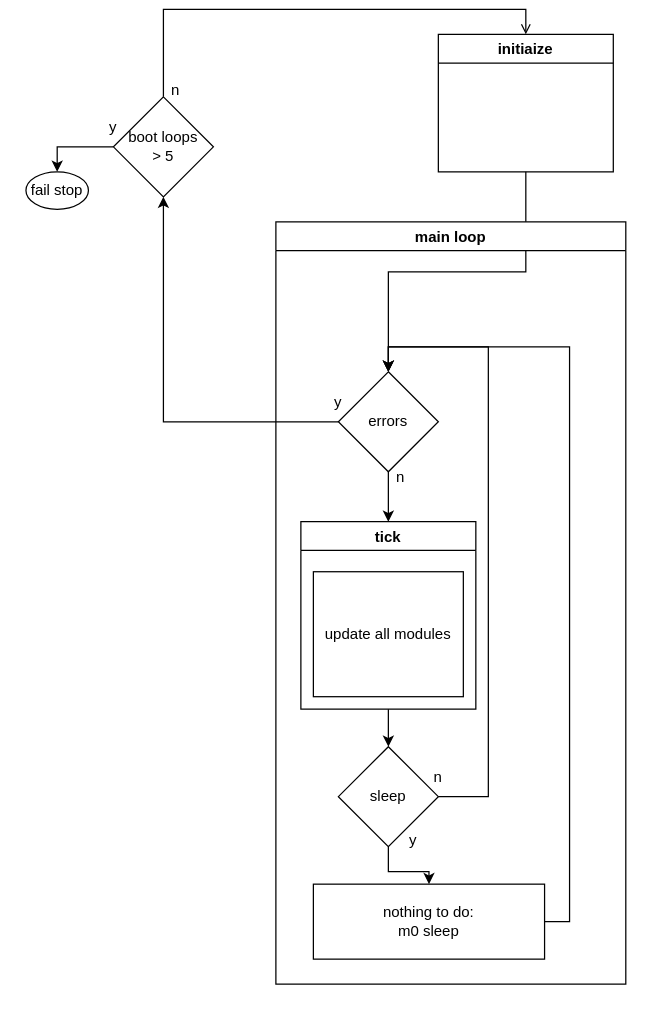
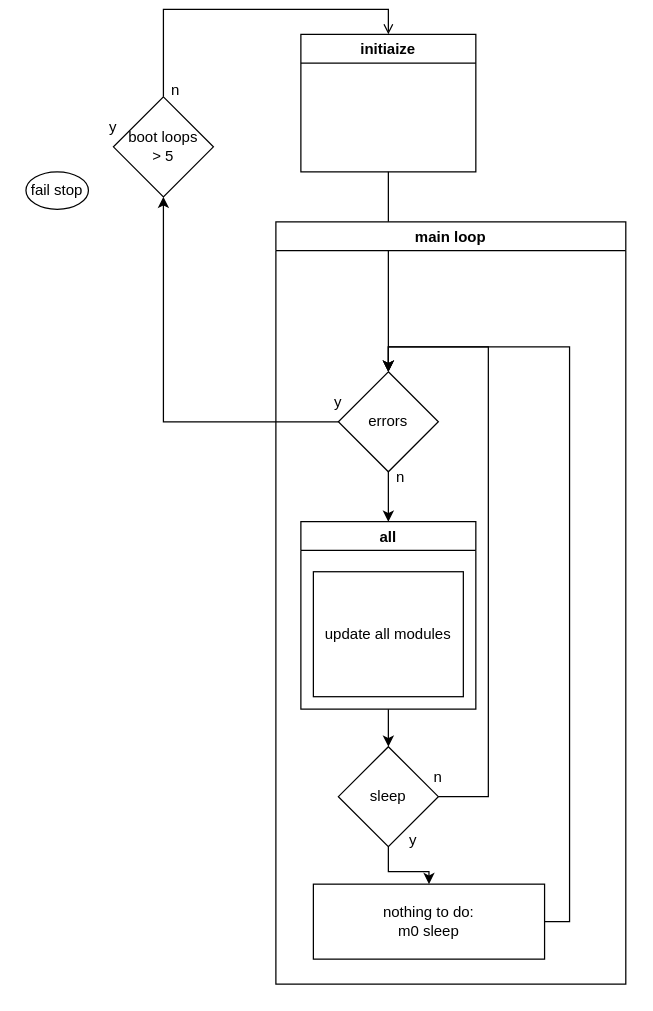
(526, 103) -> (388, 103)
(77, 147) -> none
(388, 537) -> (388, 537)
